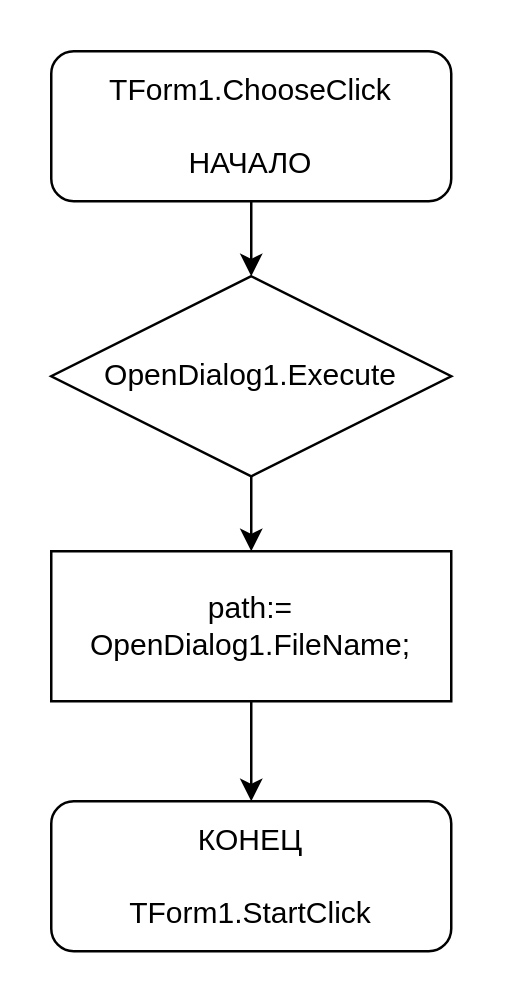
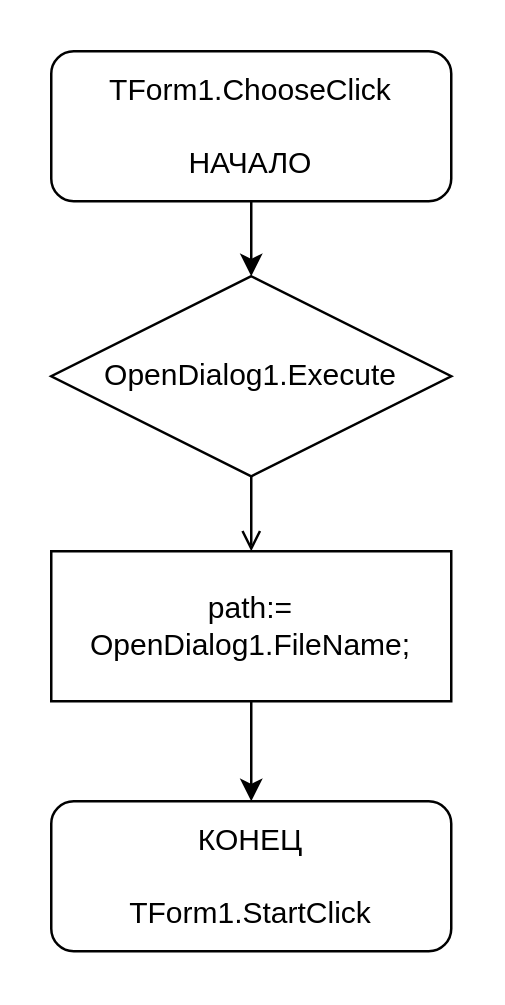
(251, 533) -> (251, 537)
